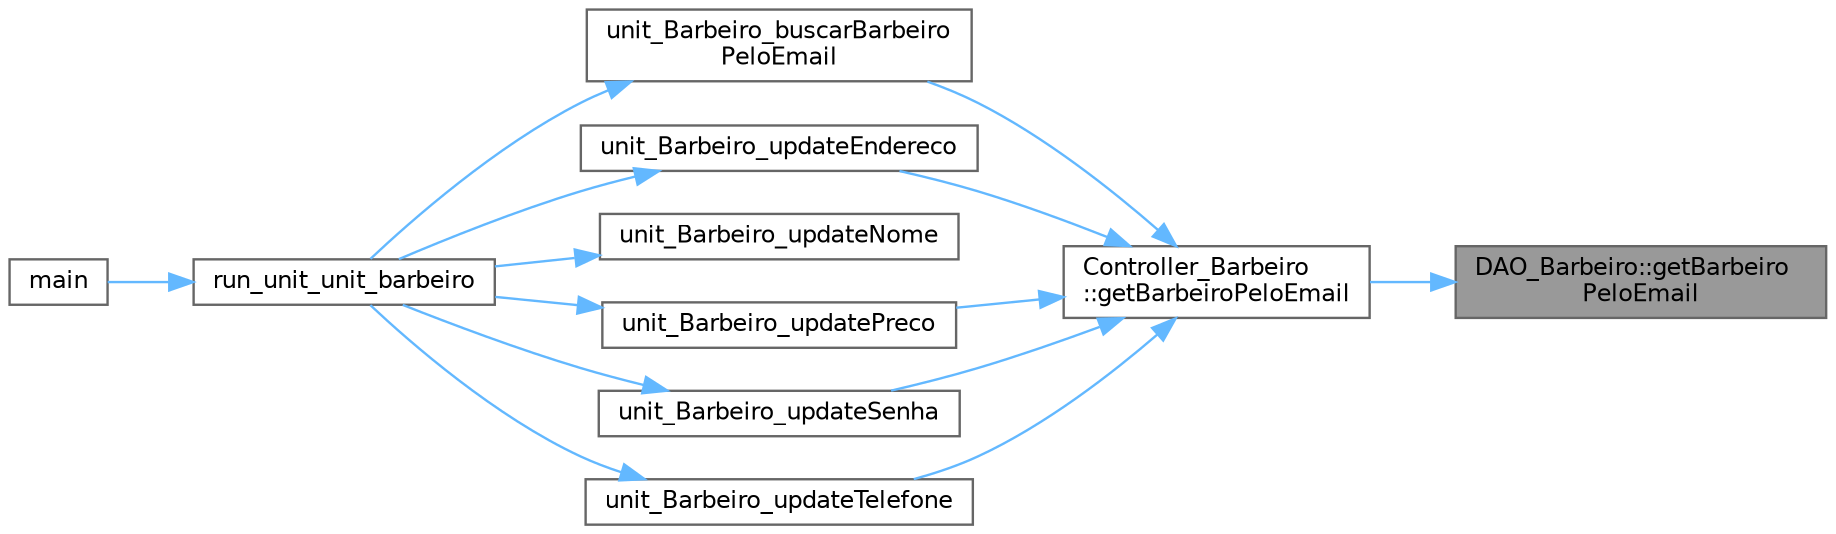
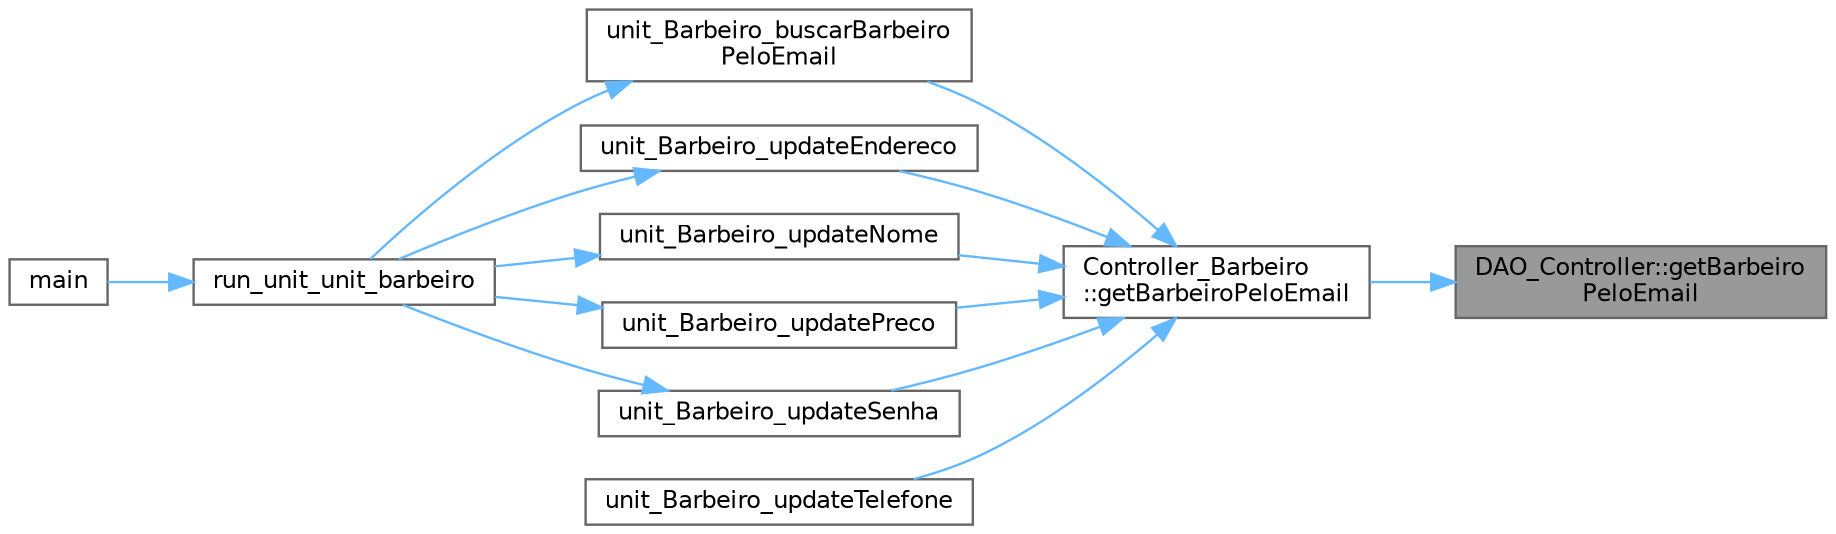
none -> (999, 259)
(1641, 282) -> (1641, 282)
(488, 401) -> none
